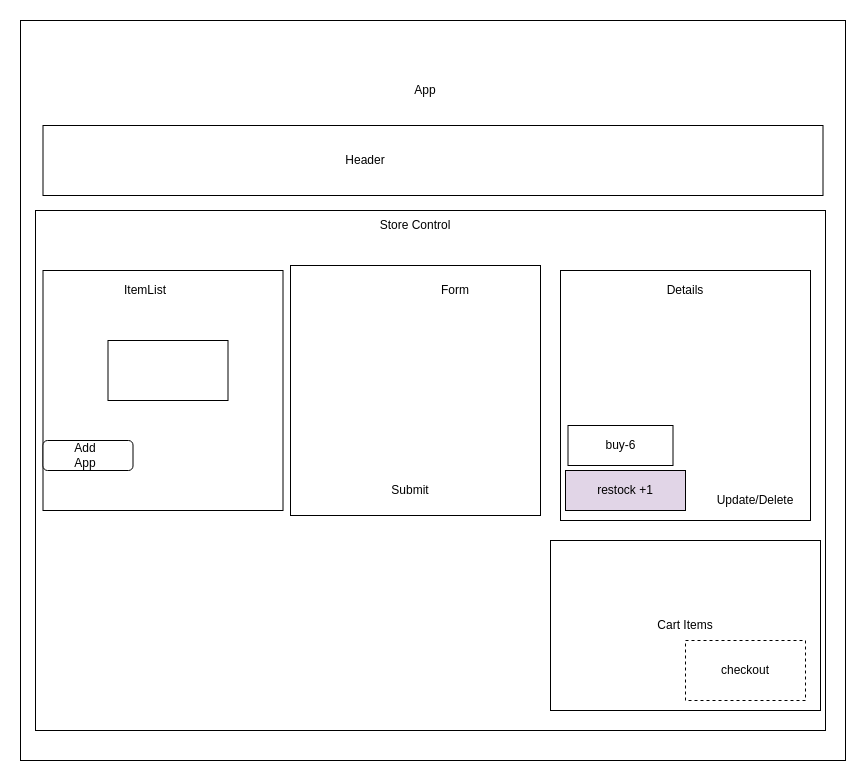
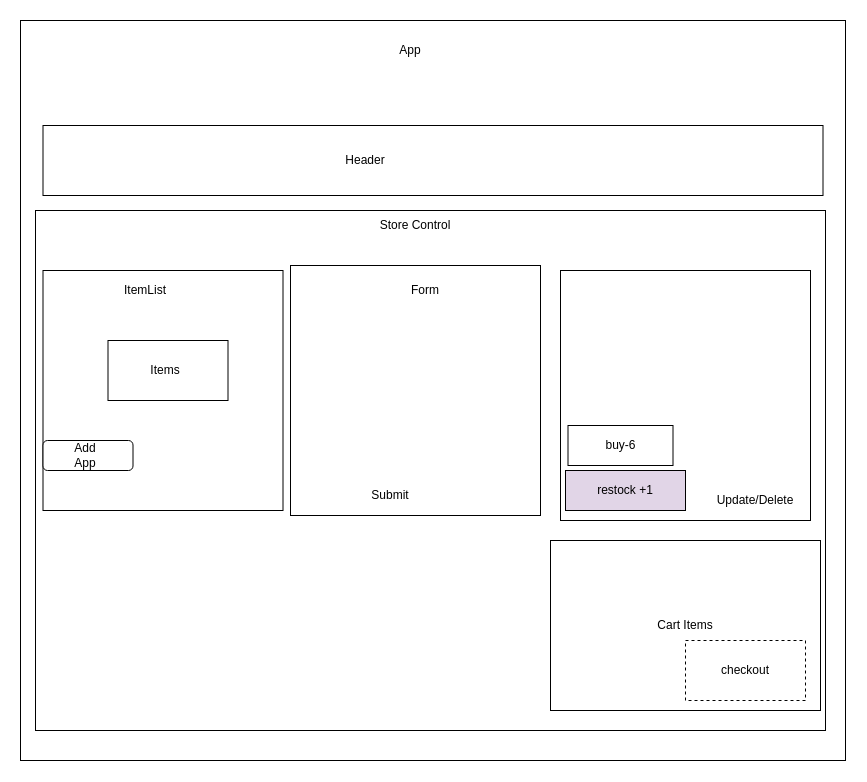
(426, 91) -> (411, 51)
(456, 291) -> (426, 291)
(686, 291) -> none
none -> (166, 371)
(411, 491) -> (391, 496)
